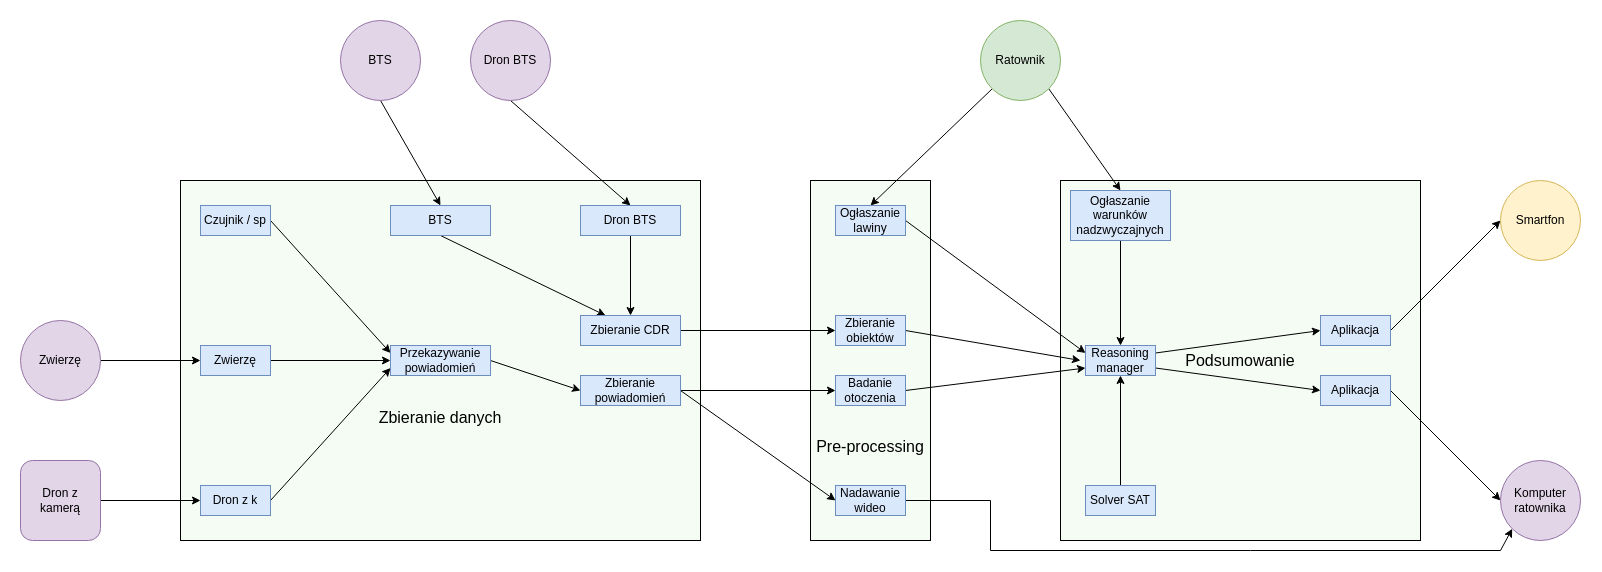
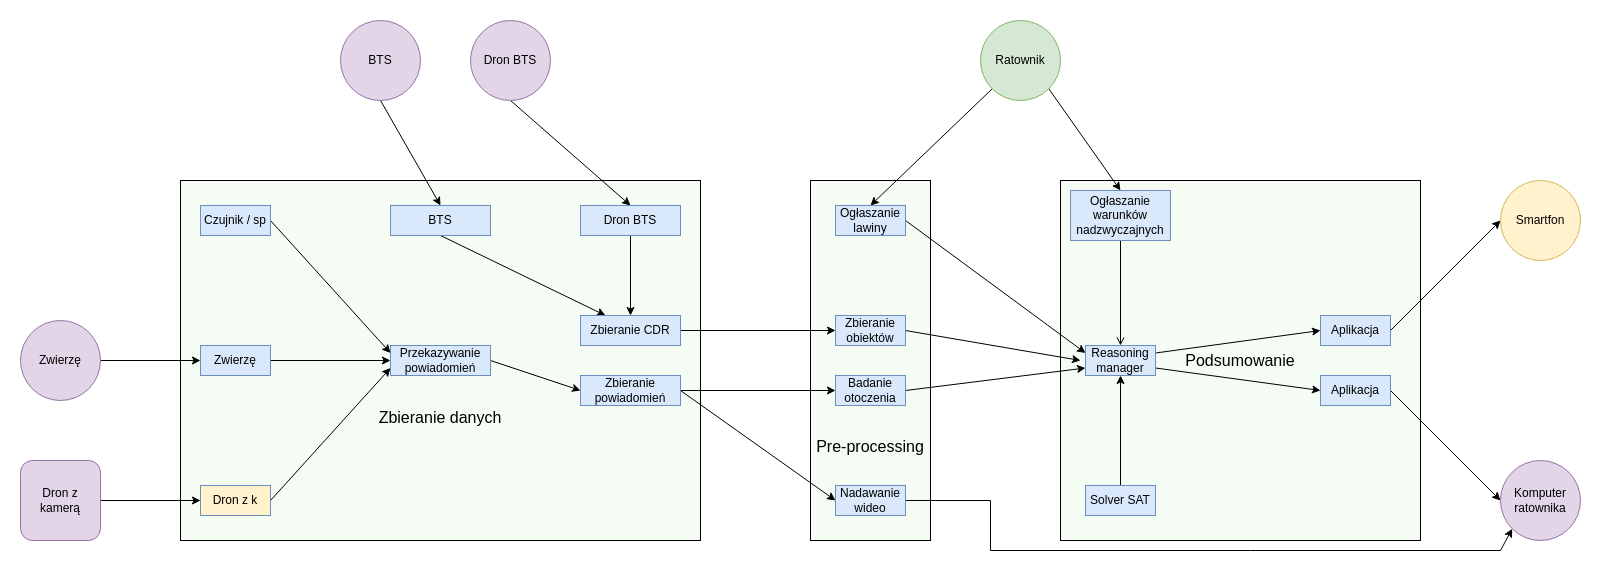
(1121, 337) -> (1121, 339)
(236, 501) -> (236, 501)
